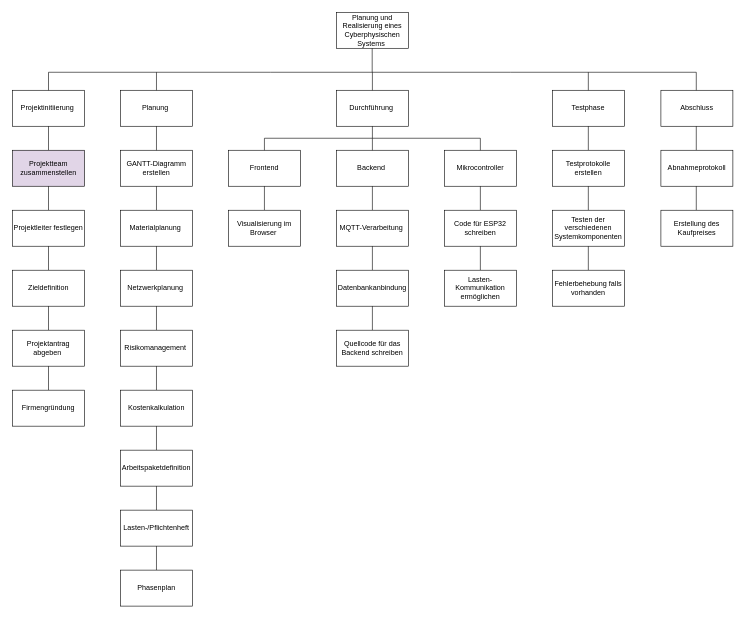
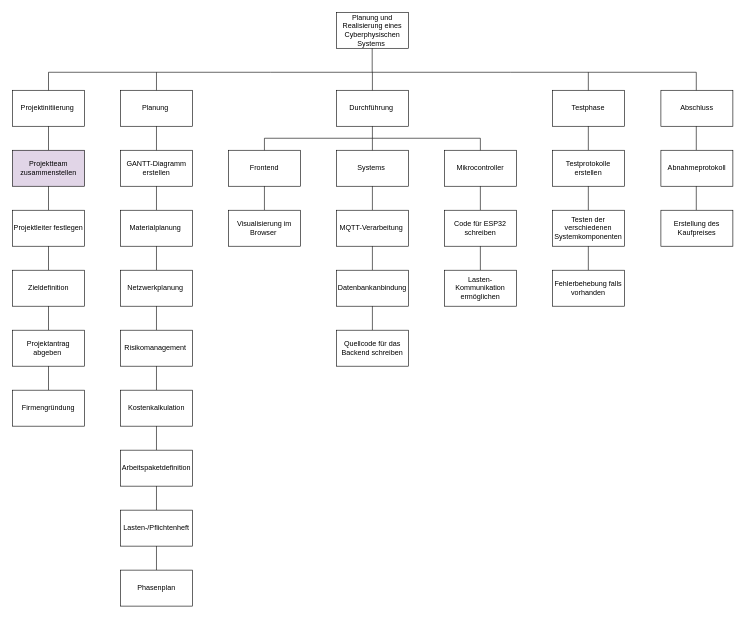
(372, 168) -> (372, 168)
